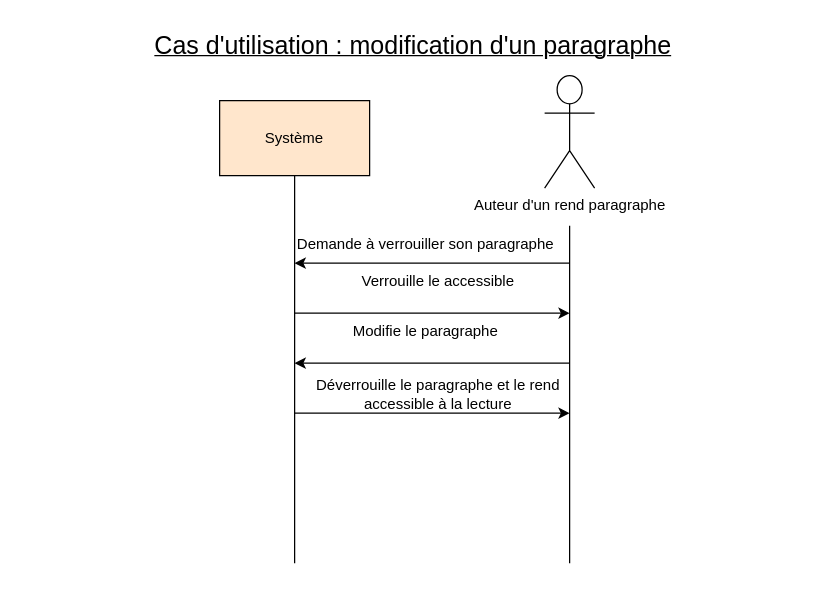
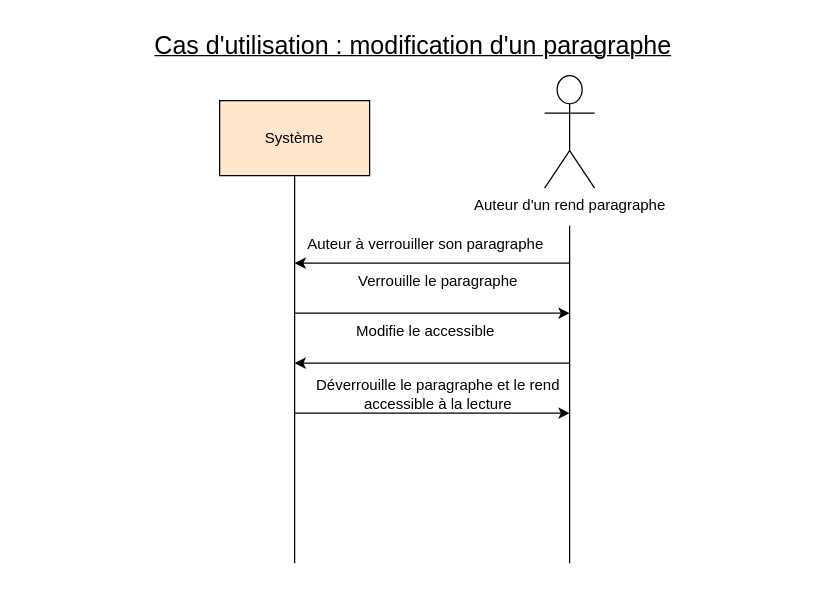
(426, 244) -> (426, 244)
(438, 282) -> (438, 282)
(426, 332) -> (426, 332)
